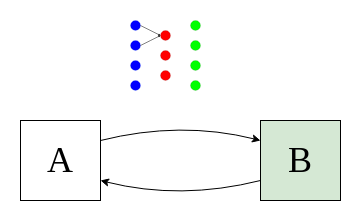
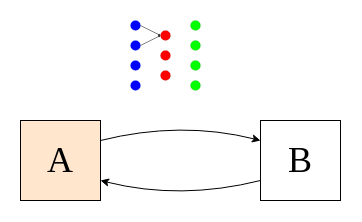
(61, 161) -> (61, 161)
(301, 161) -> (301, 161)
